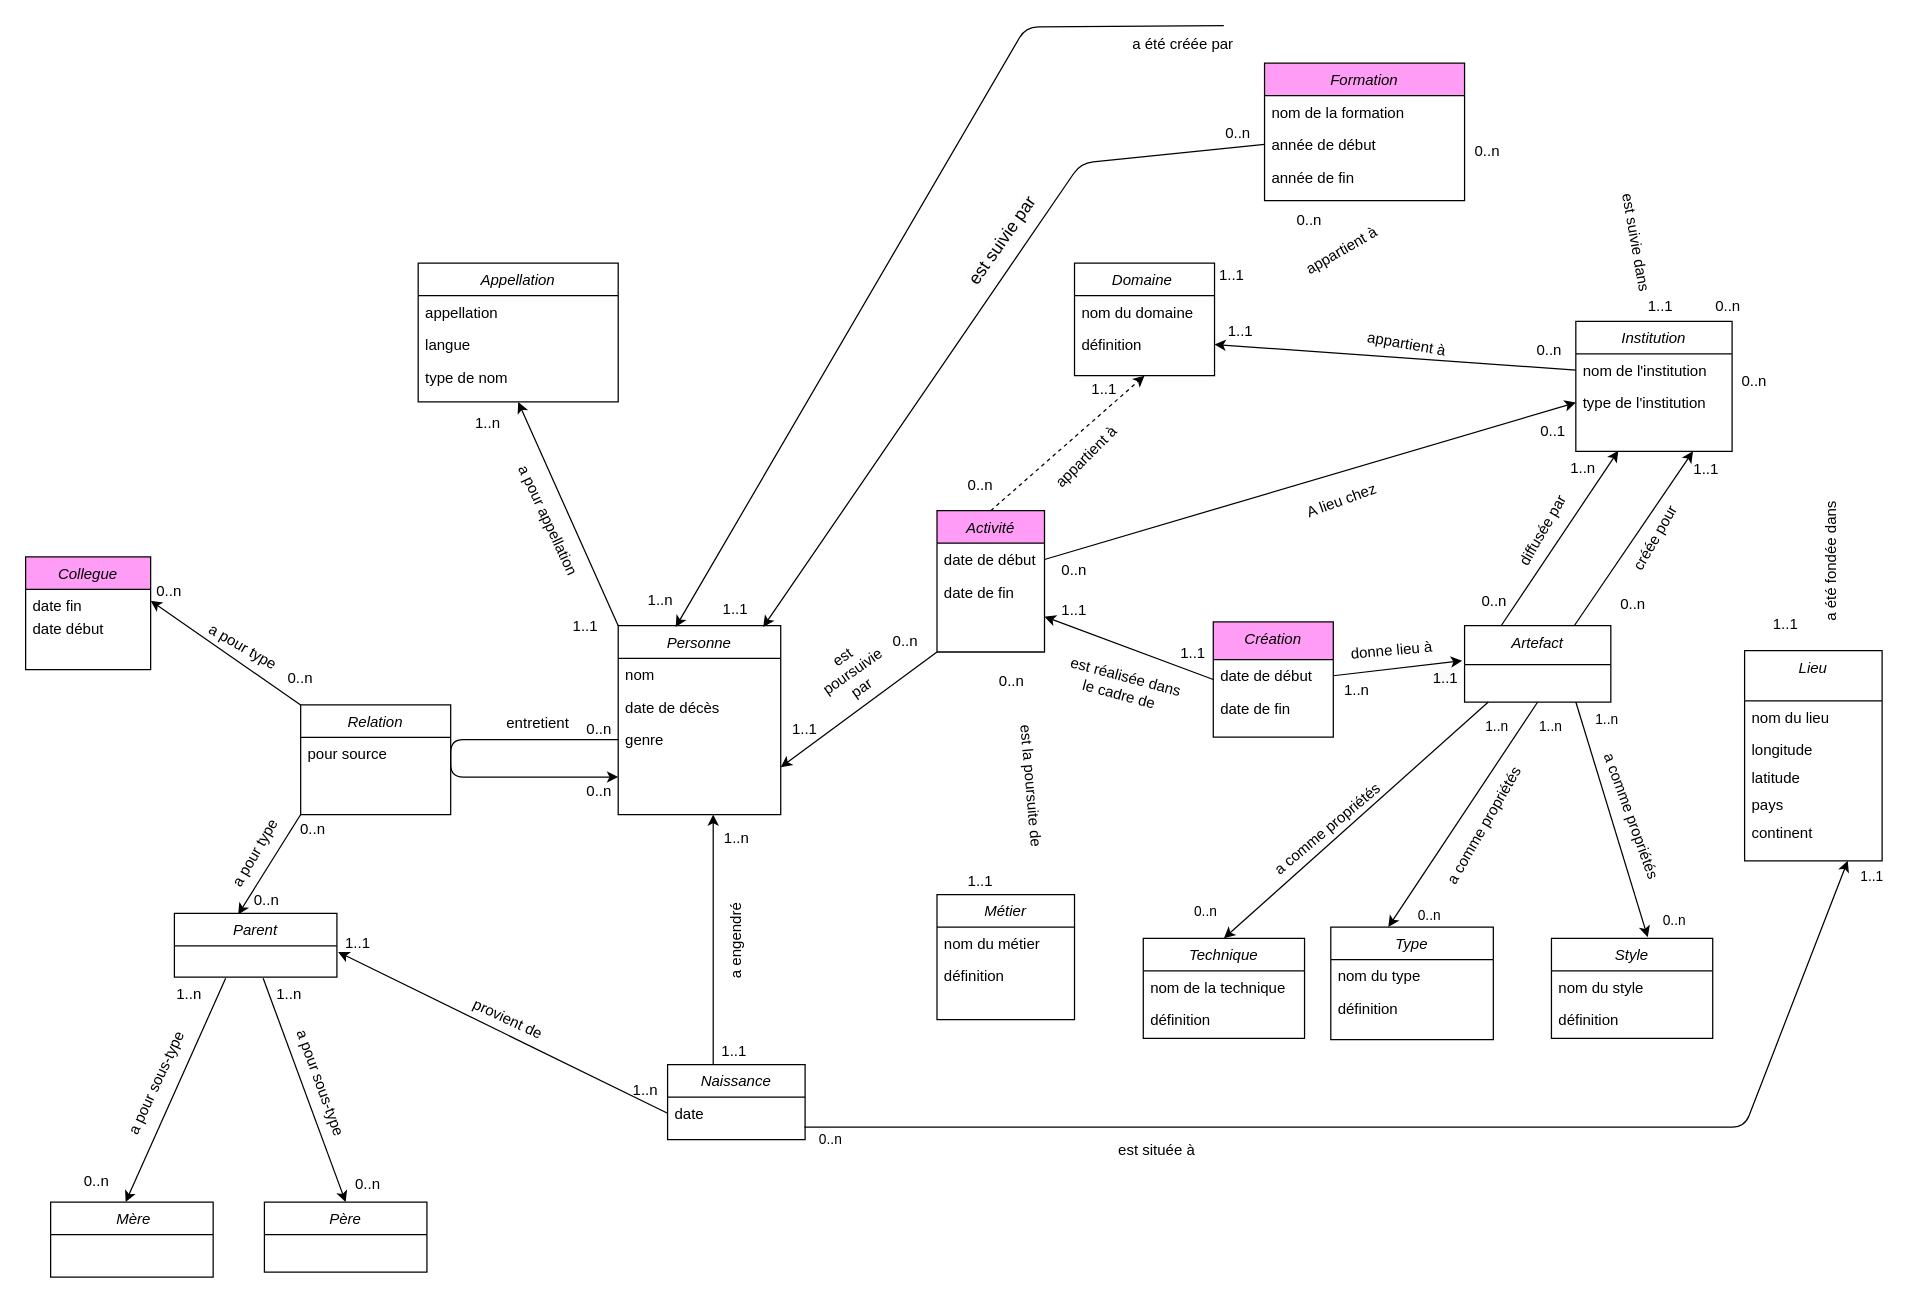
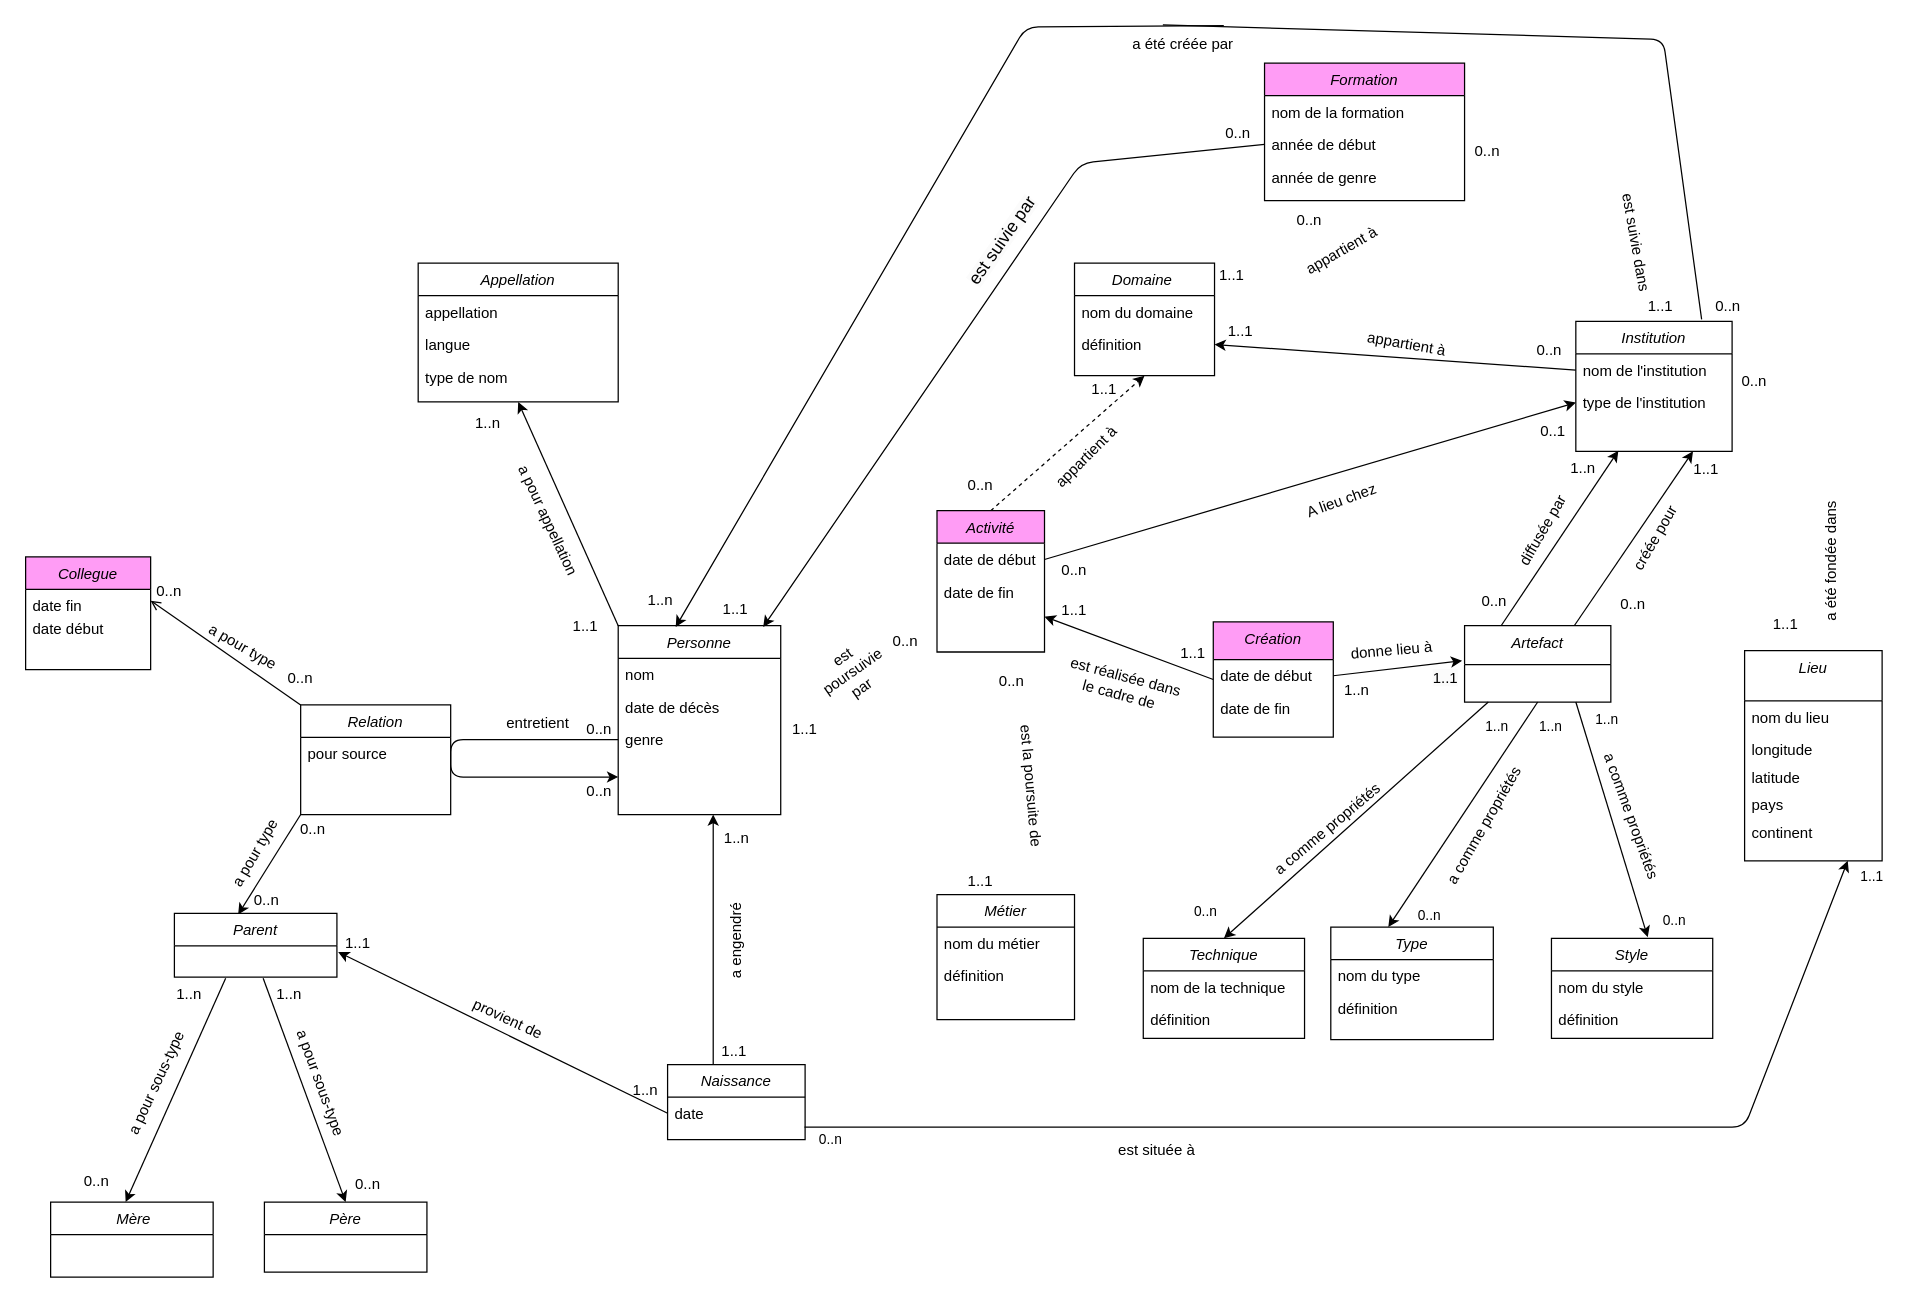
none -> (1578, 37)
(1316, 178) -> (1326, 178)
(158, 606) -> (156, 605)
(861, 708) -> none
